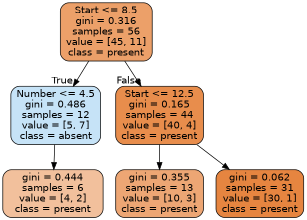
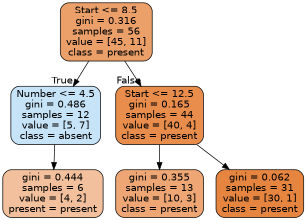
(53, 194) -> (53, 194)
